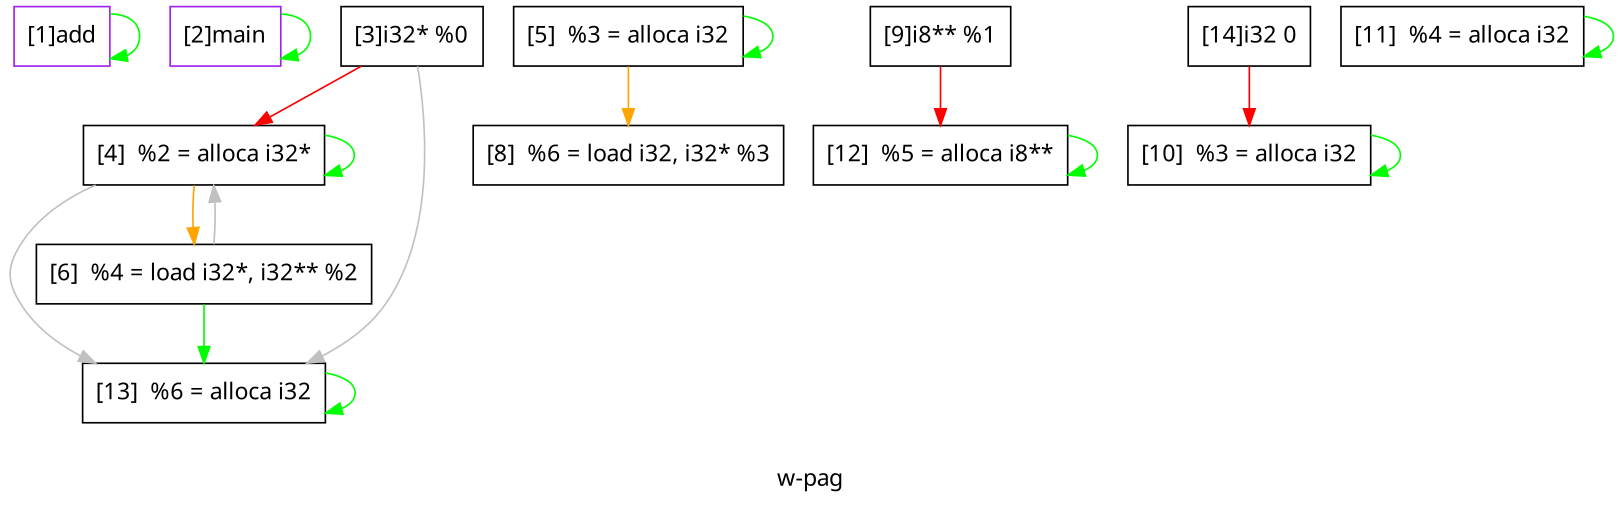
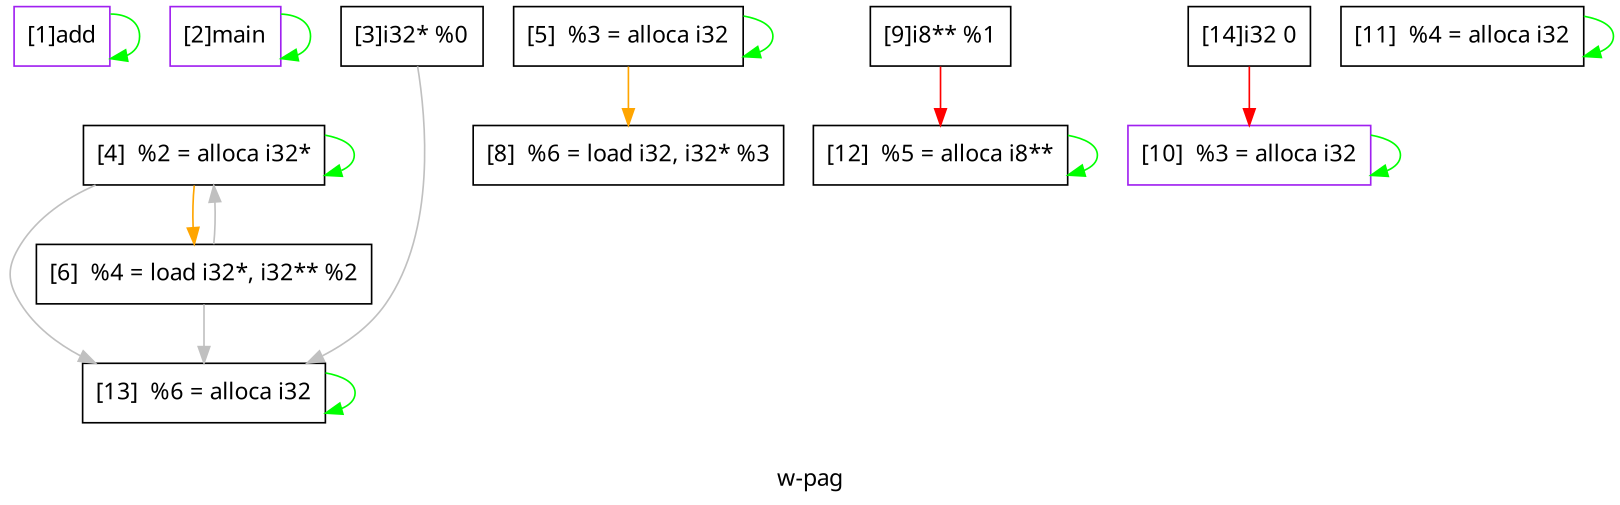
(316, 92) -> none
(1249, 155) -> (1249, 155)
(204, 325) -> (204, 325)
